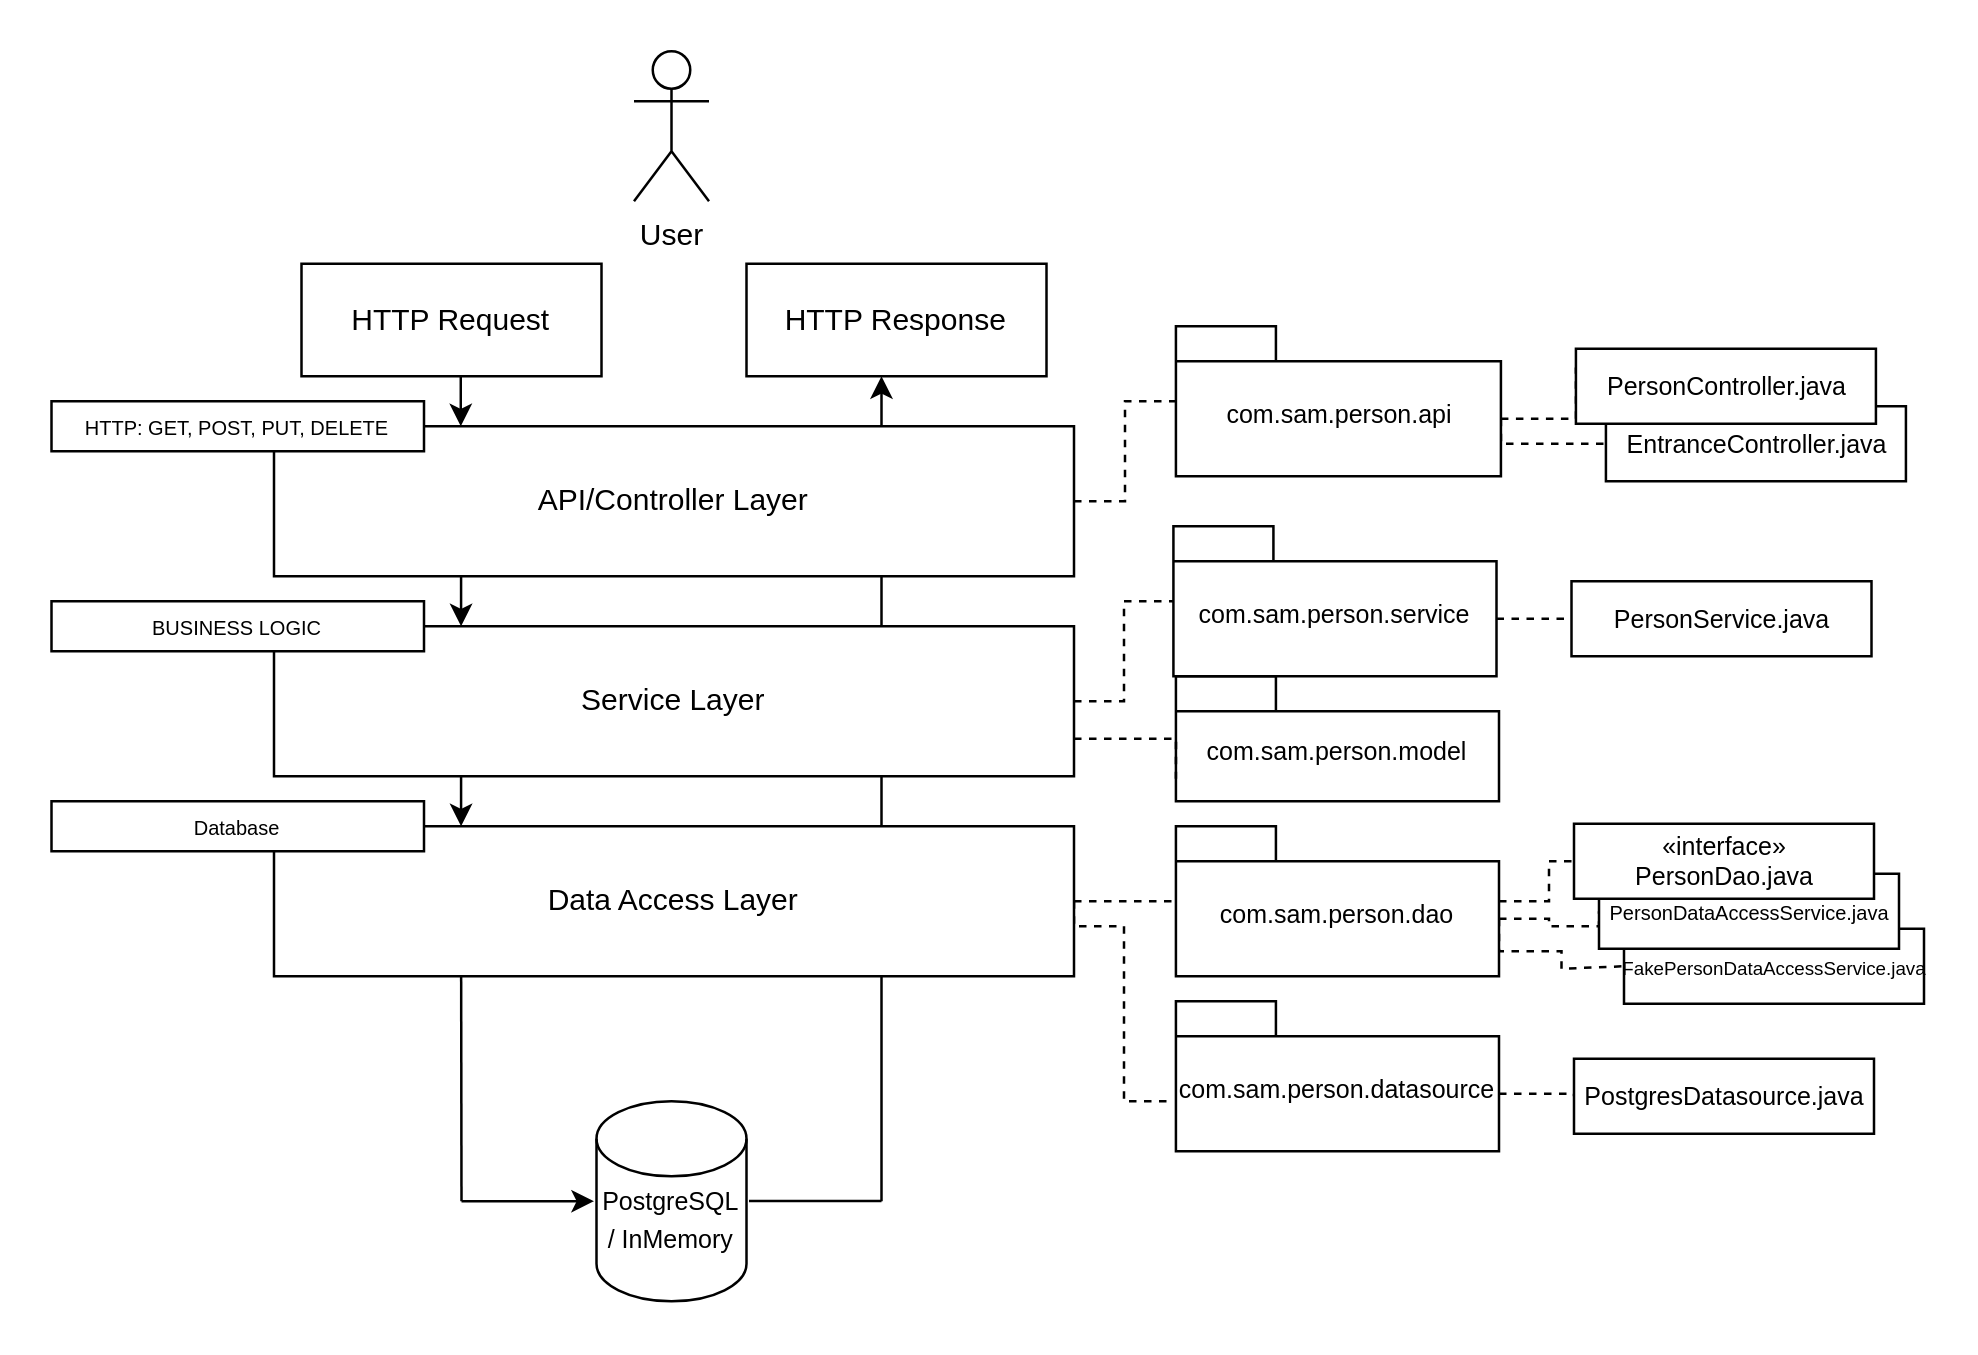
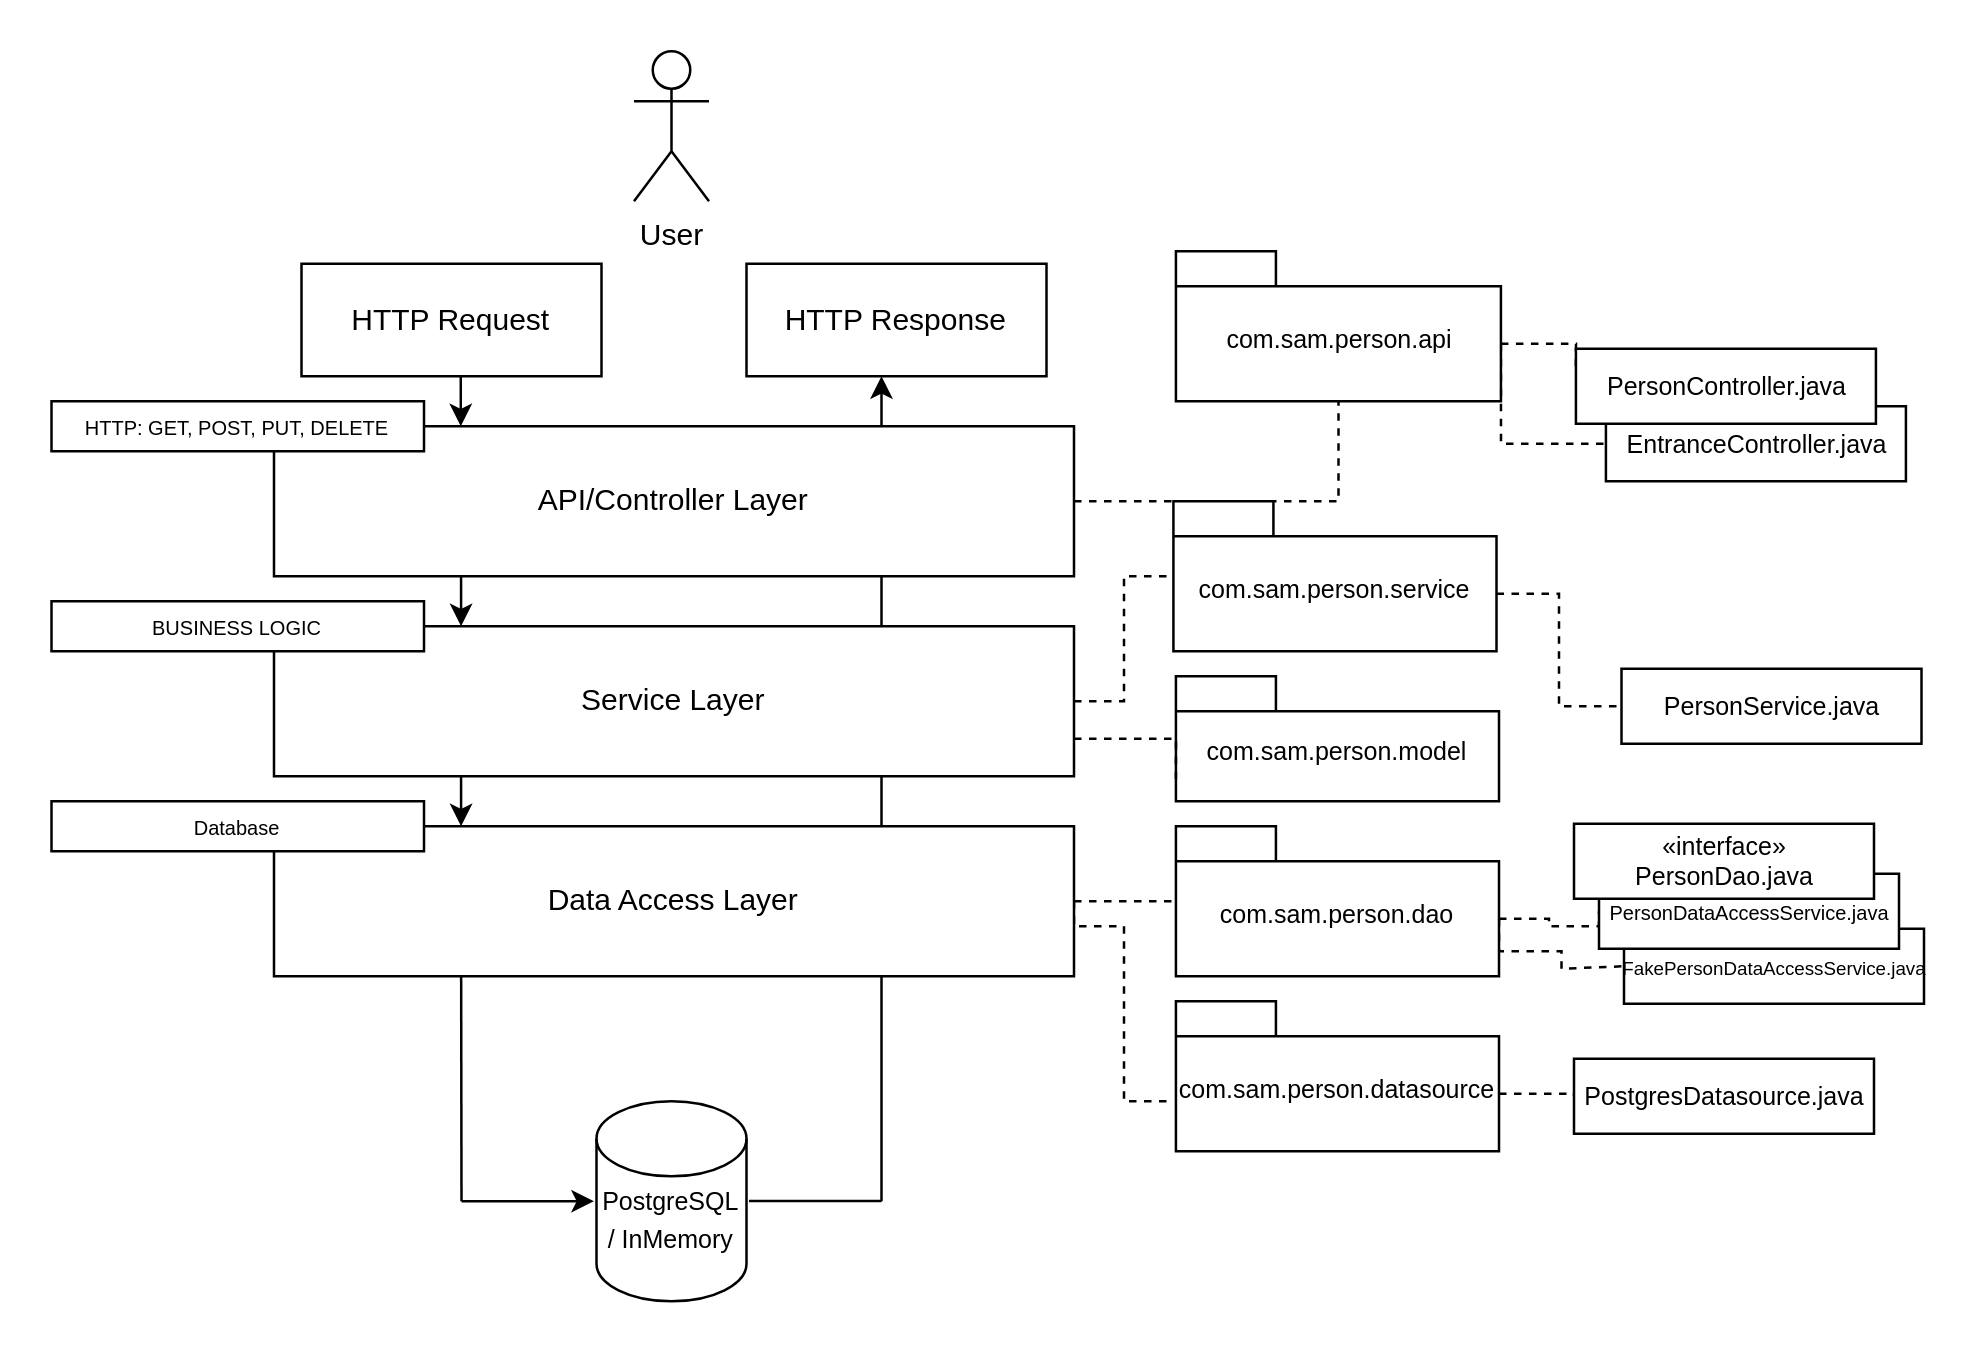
(1338, 401) -> (1338, 326)
(1335, 601) -> (1335, 576)
(1721, 619) -> (1771, 706)
(1549, 892) -> none
